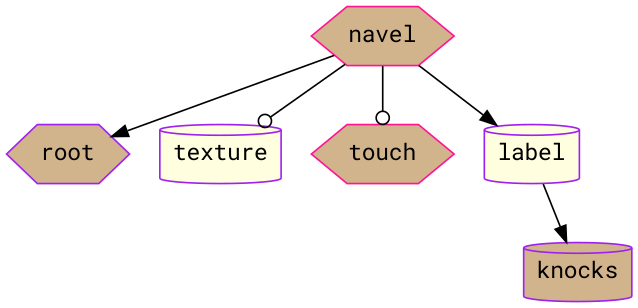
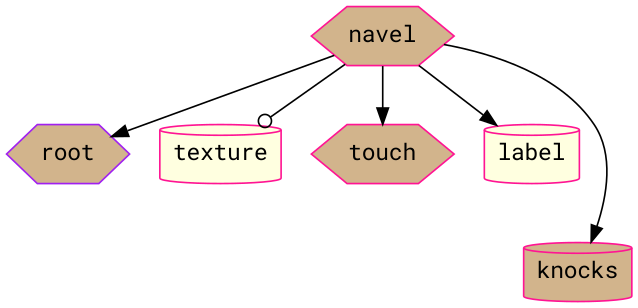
(383, 89) -> (383, 89)
(220, 154) -> (220, 154)
(532, 154) -> (532, 154)
(552, 205) -> (571, 99)
(578, 272) -> (578, 272)
